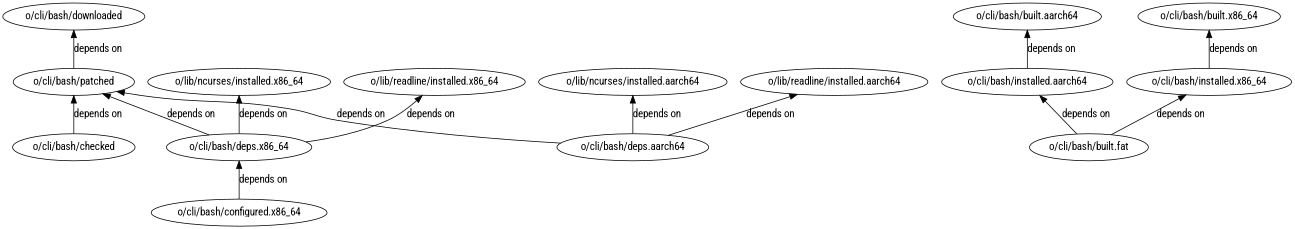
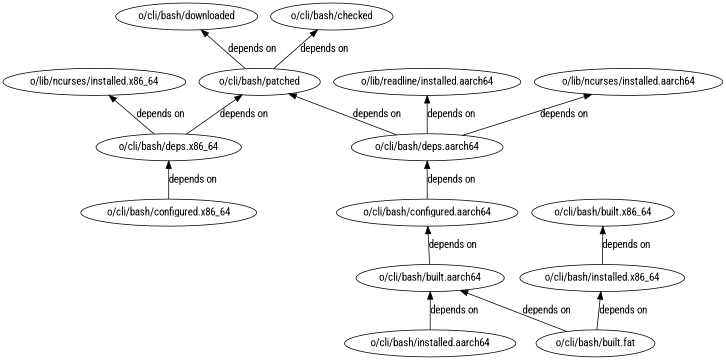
(434, 82) -> none
(74, 118) -> (293, 52)
(1061, 118) -> (517, 312)
none -> (427, 213)
